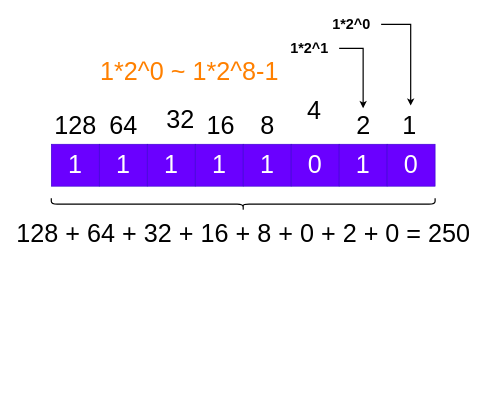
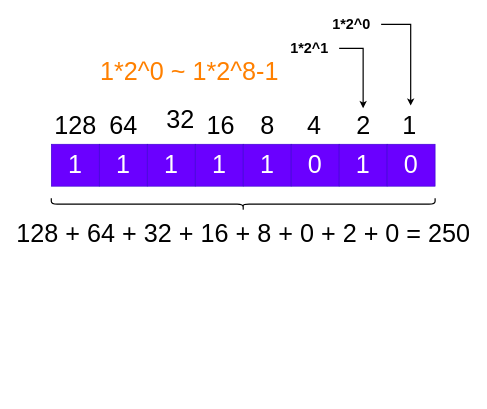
(314, 111) -> (314, 126)
